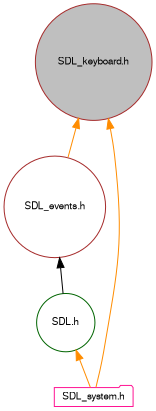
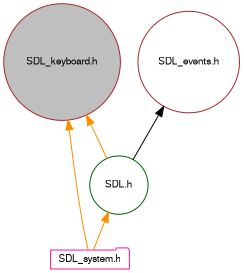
(72, 143) -> (99, 141)
